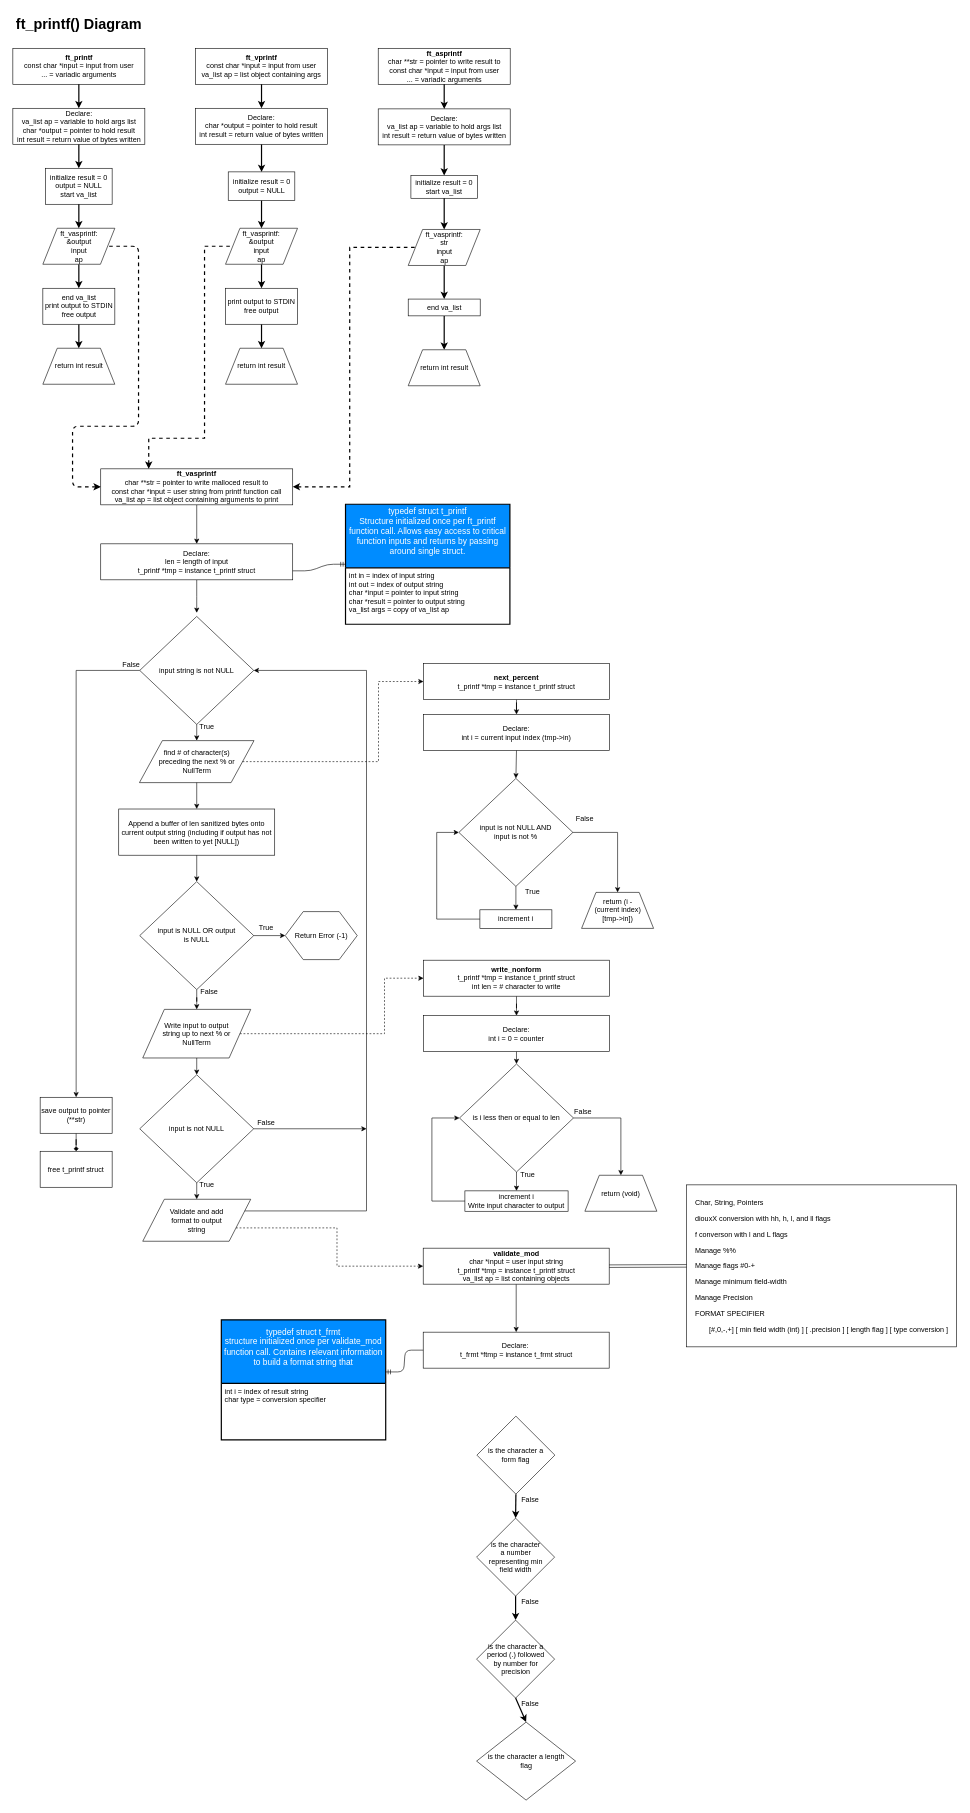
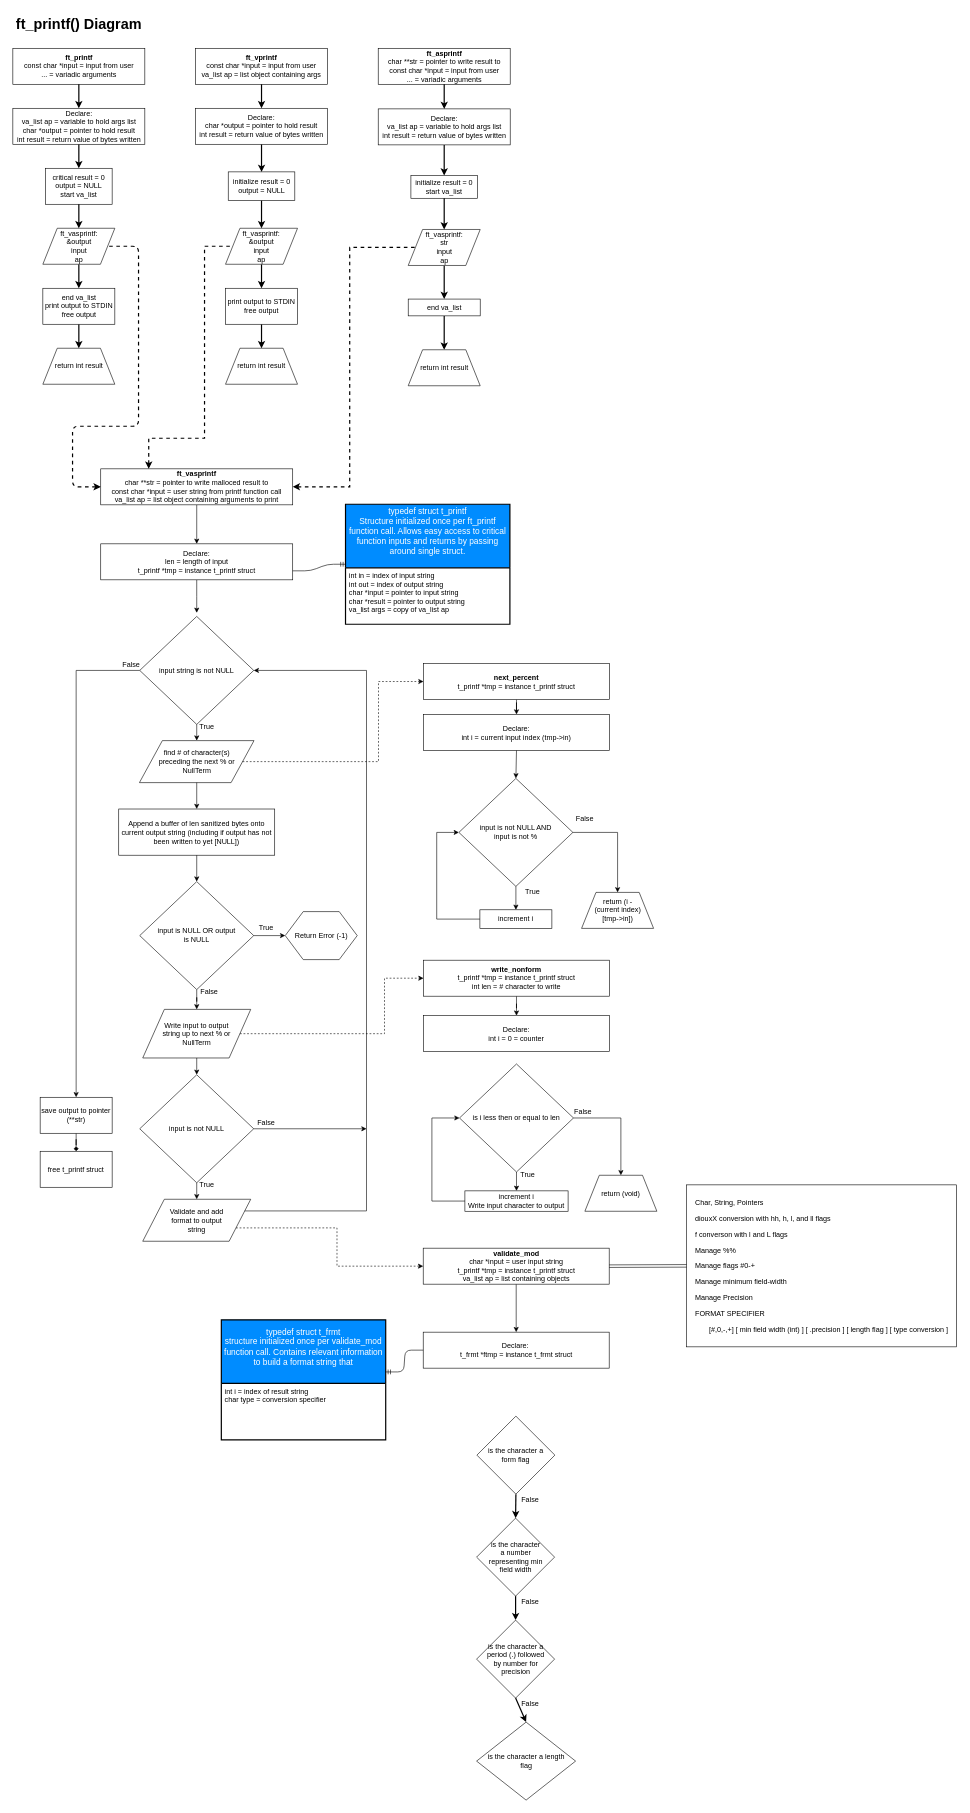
(79, 186) -> (79, 186)
(516, 1056) -> none
